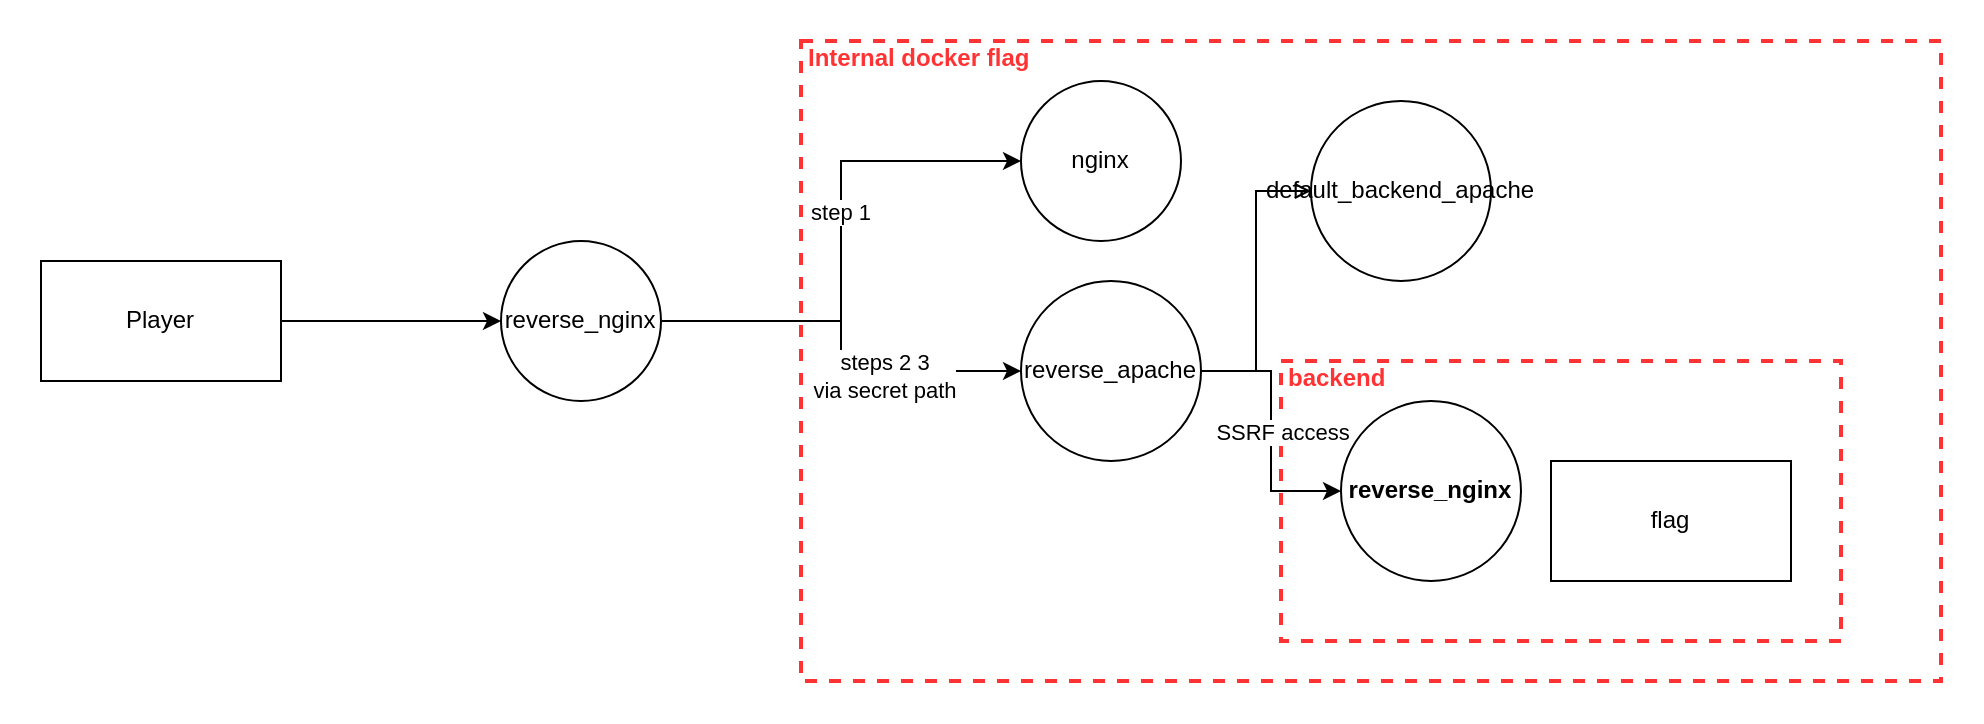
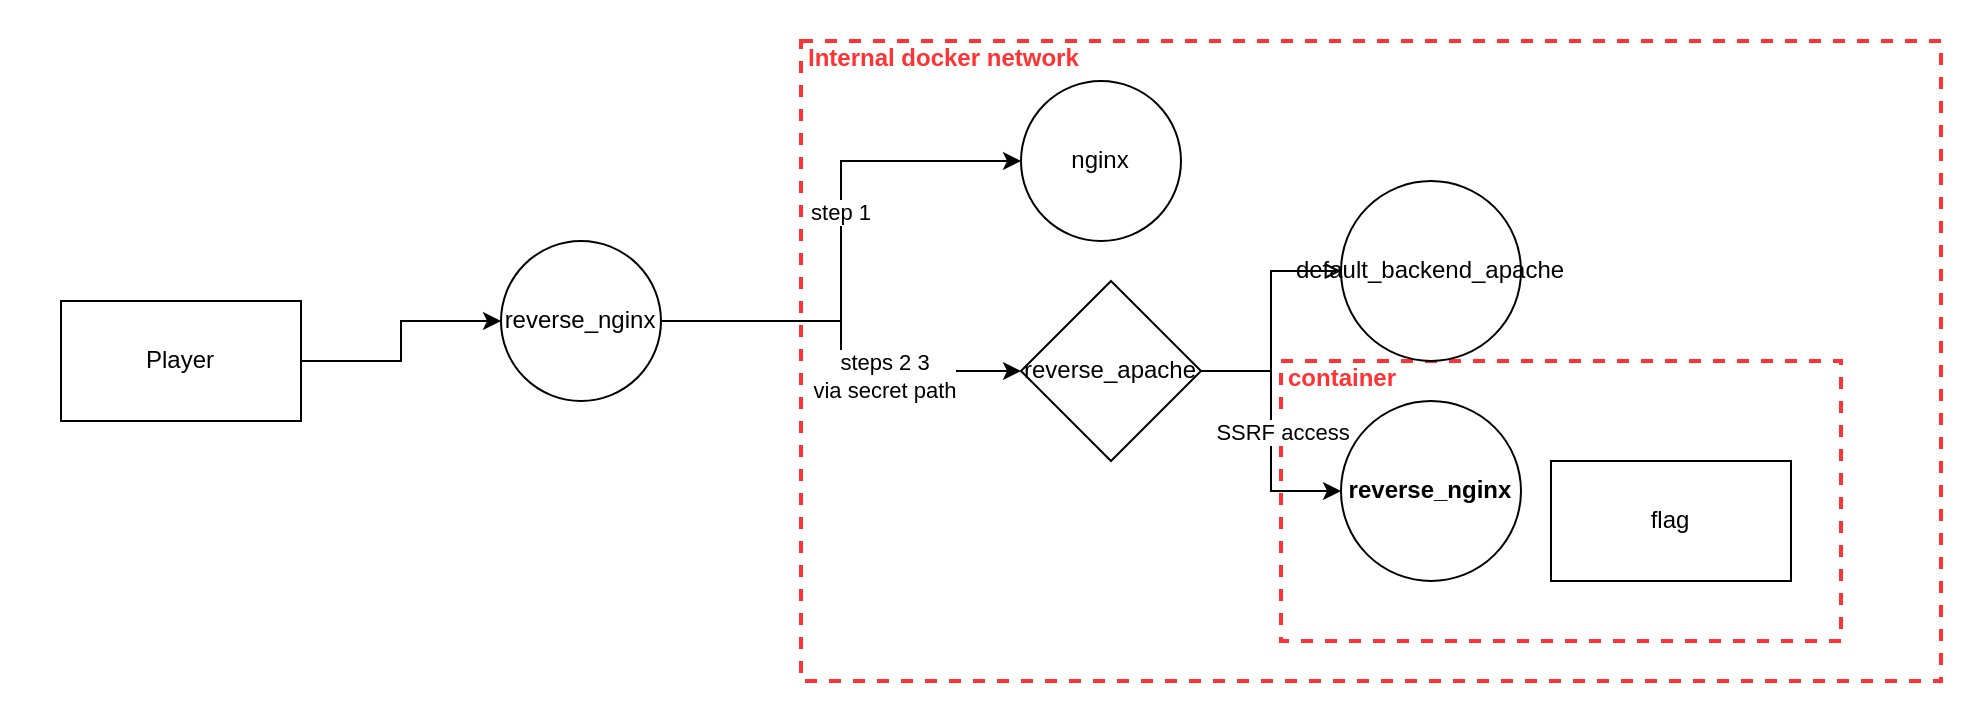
(931, 59) -> (954, 59)
(1401, 191) -> (1431, 271)
(161, 321) -> (181, 361)
(1111, 371) -> (1111, 371)
(1336, 379) -> (1346, 379)
